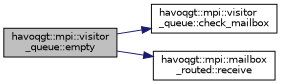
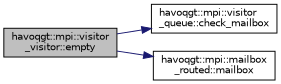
(60, 43) -> (60, 43)
(214, 66) -> (214, 66)
